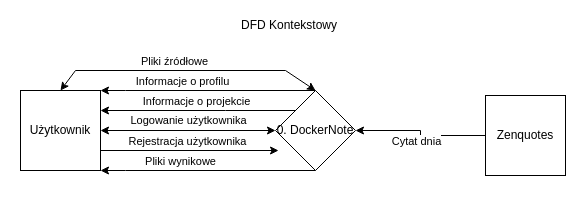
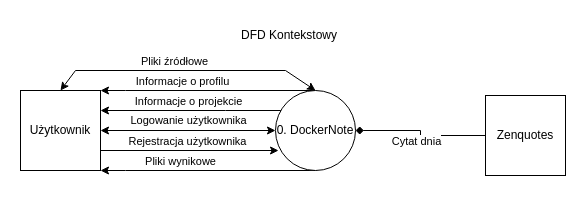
(290, 26) -> (290, 36)
(316, 131) -> (316, 131)
(363, 131) -> (364, 131)
